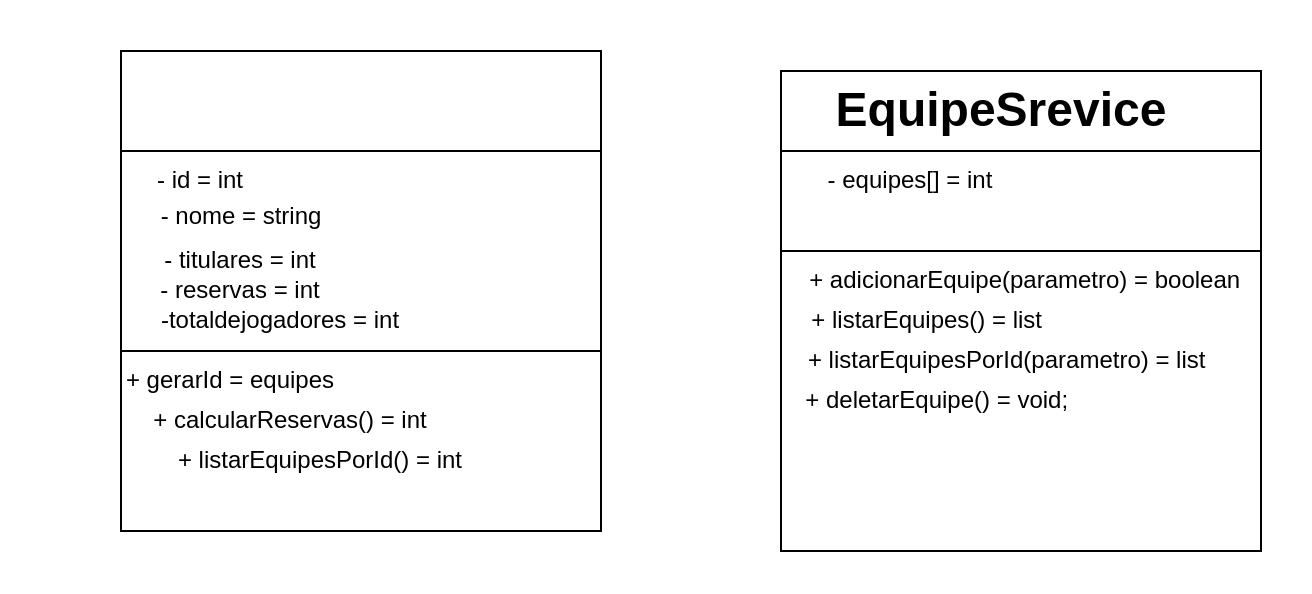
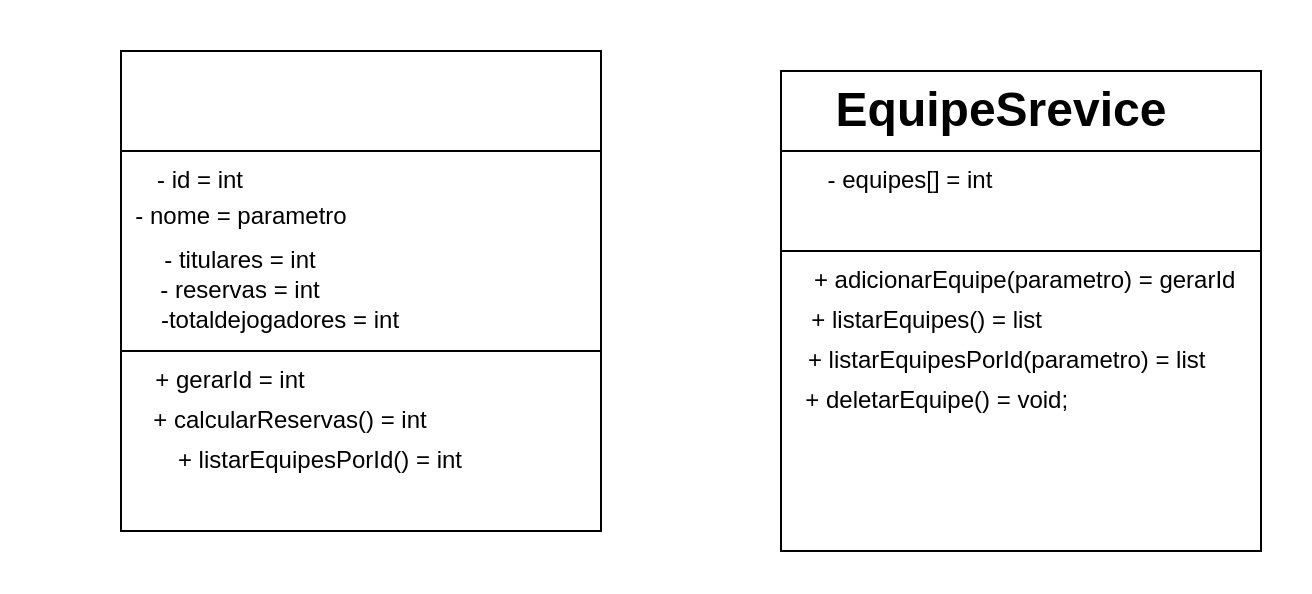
(242, 217) -> (242, 217)
(1029, 281) -> (1029, 281)
(231, 381) -> (231, 381)
